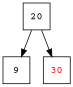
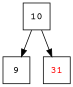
(37, 16) -> (37, 16)
(57, 70) -> (57, 70)
